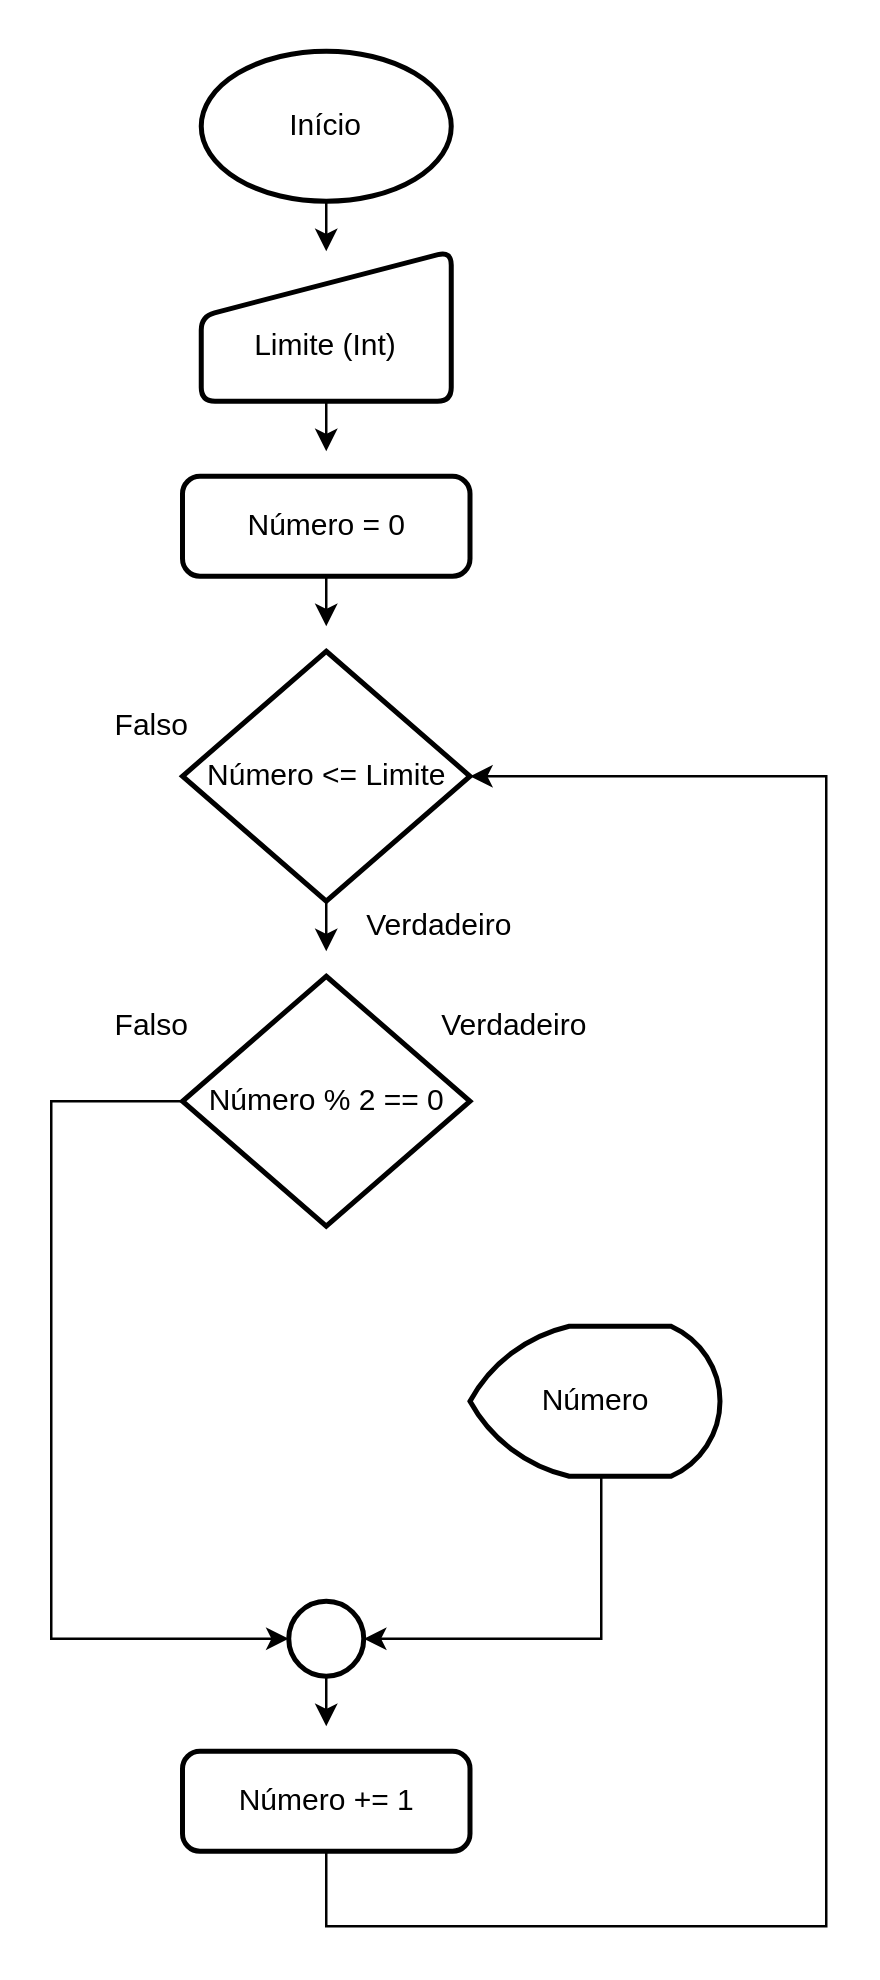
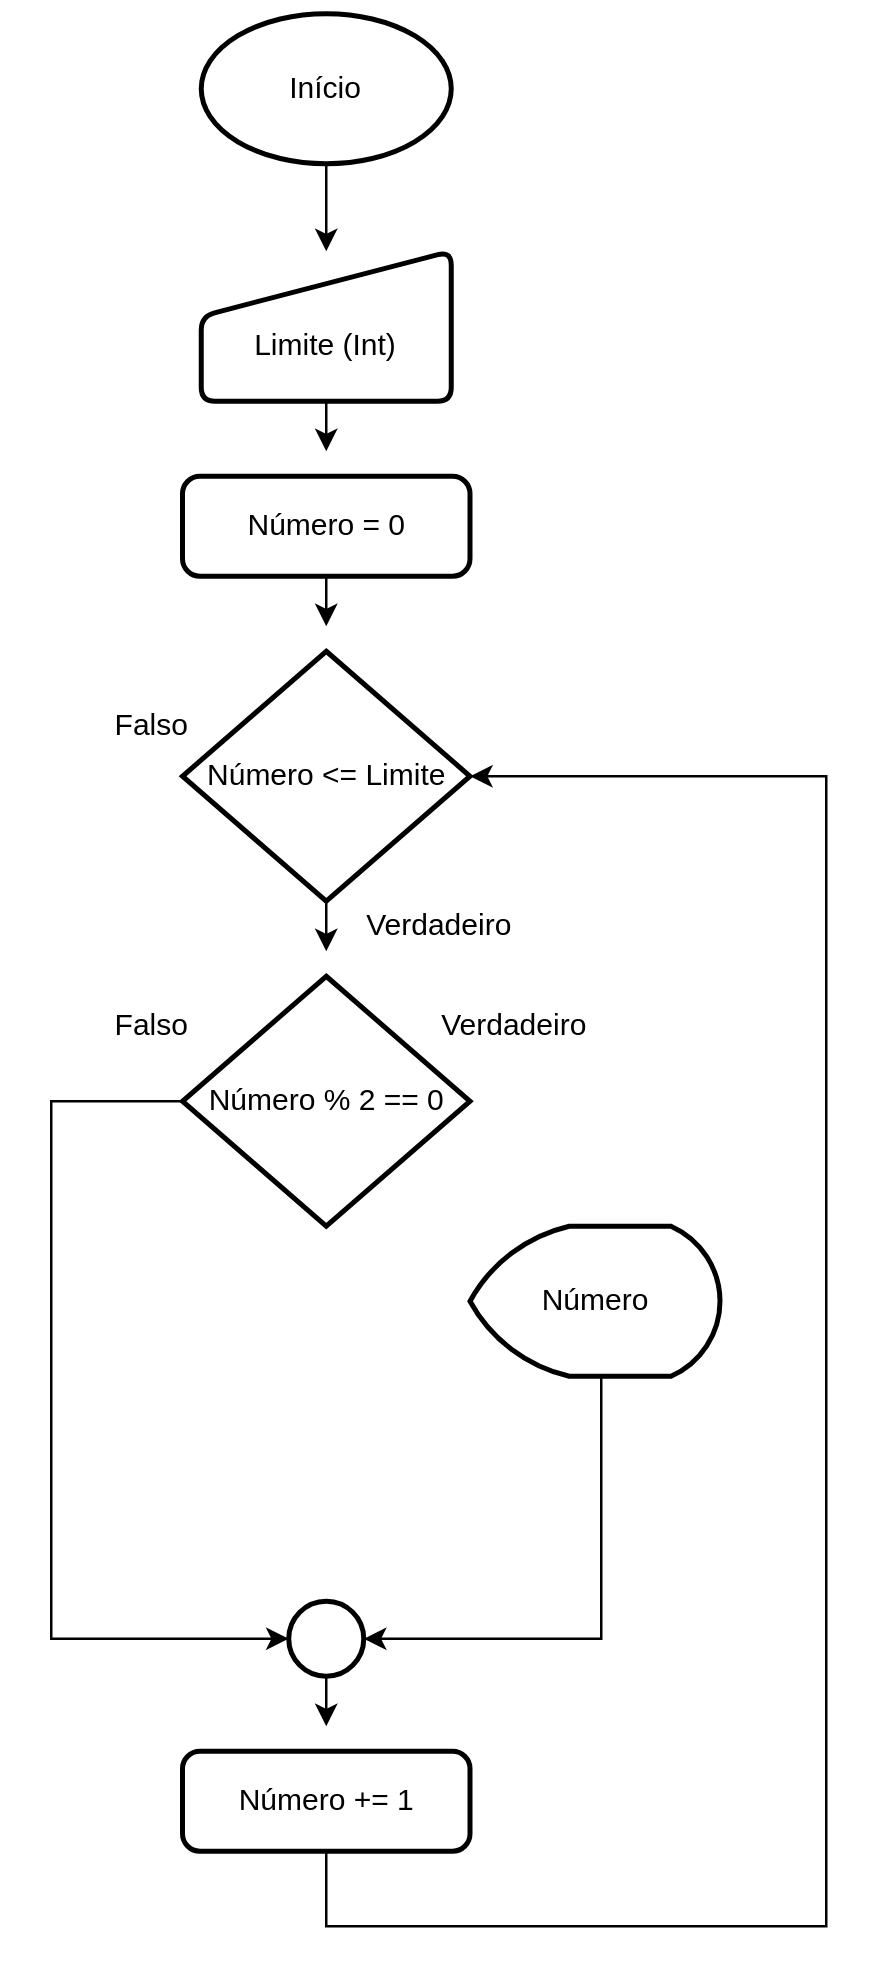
(326, 126) -> (326, 89)
(595, 1401) -> (595, 1301)
